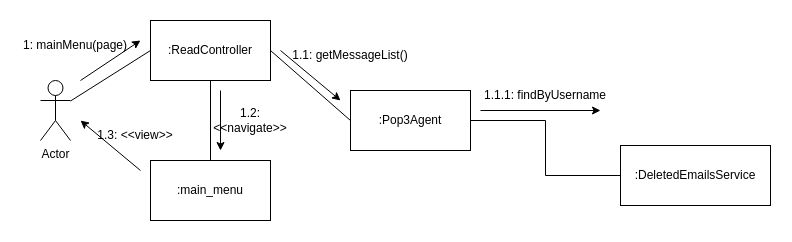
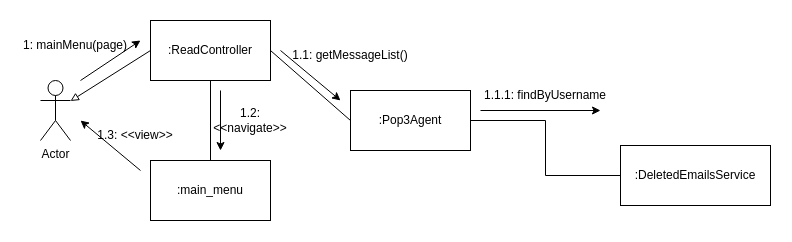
(76, 98) -> (78, 96)
